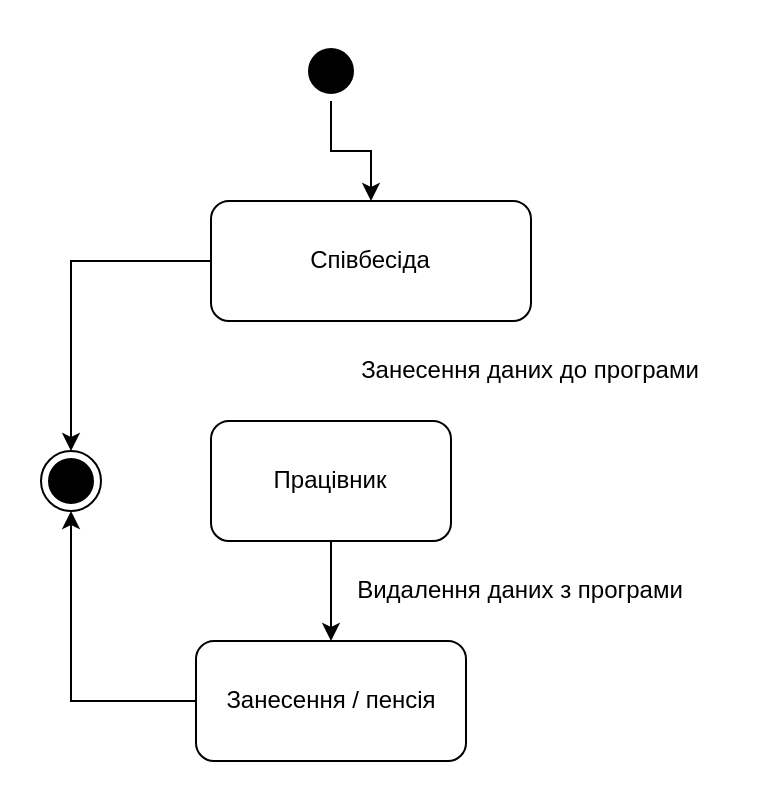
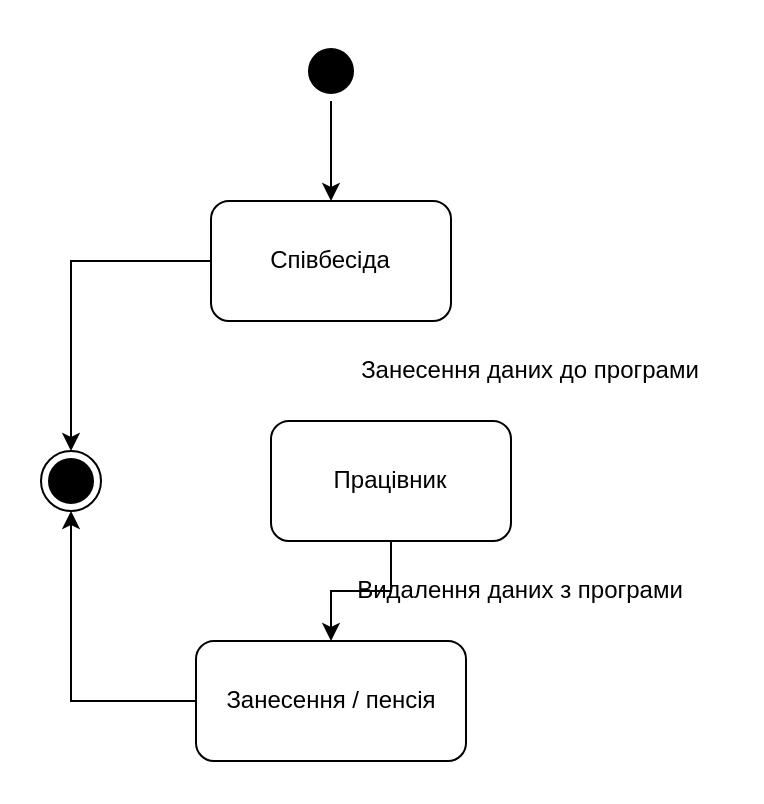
(371, 261) -> (331, 261)
(331, 481) -> (391, 481)
